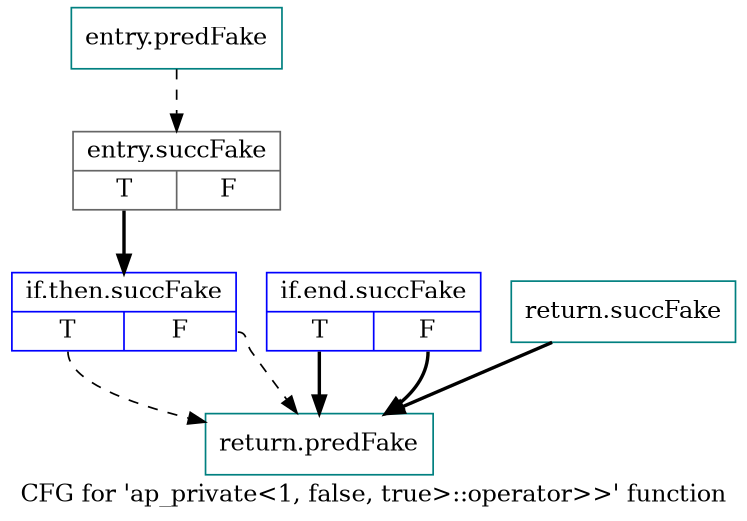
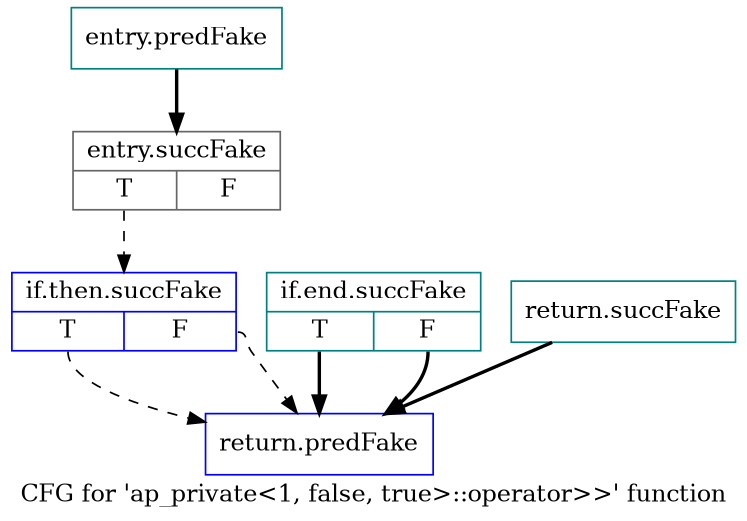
(177, 92) -> (177, 92)
(124, 233) -> (124, 233)
(374, 312) -> (374, 312)
(319, 444) -> (319, 444)
